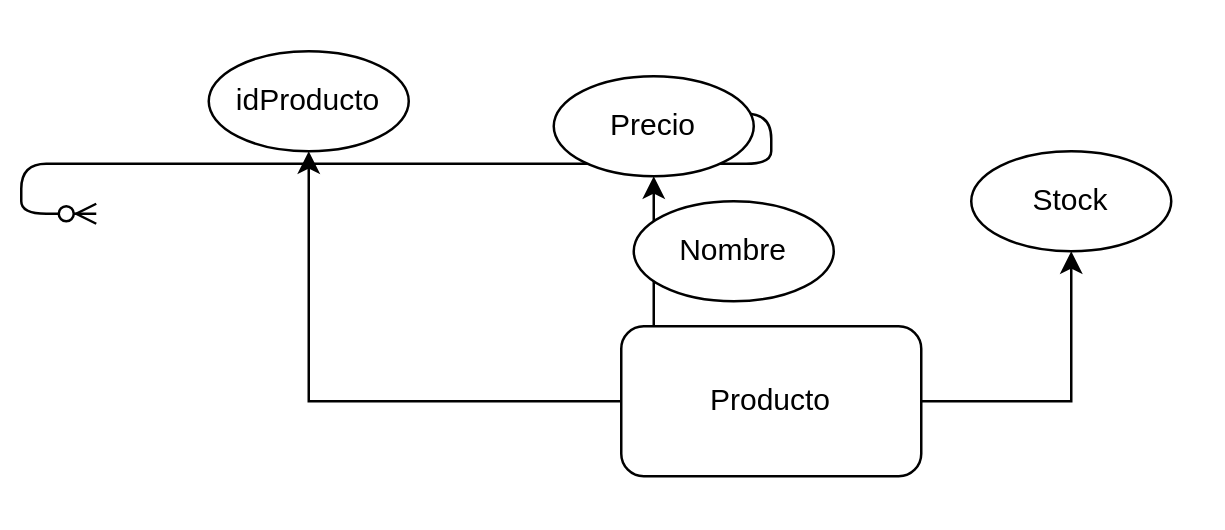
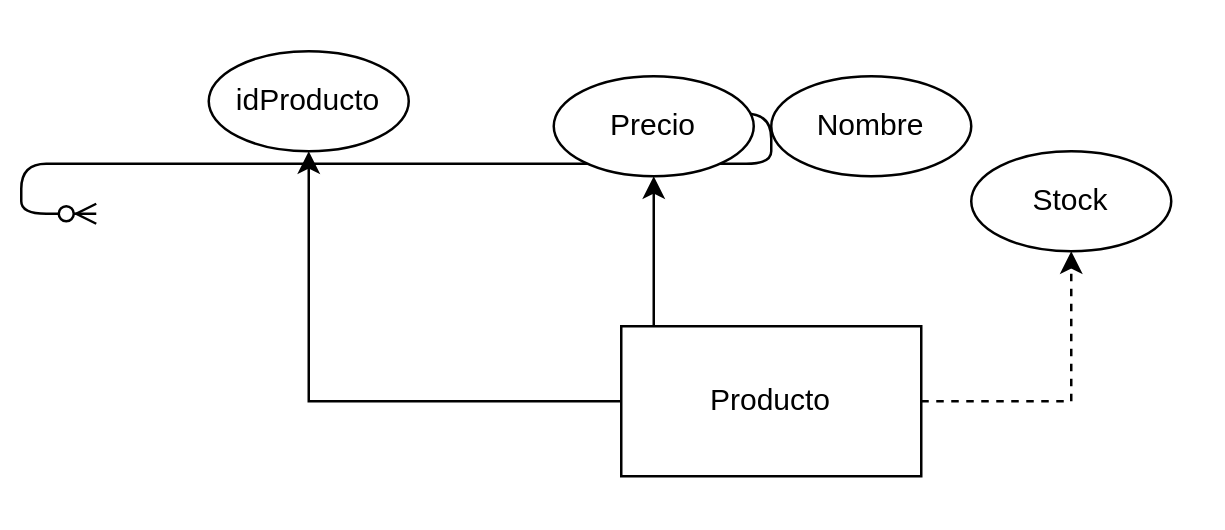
(734, 251) -> (871, 126)
(771, 401) -> (771, 401)
(1066, 401) -> (1066, 401)
